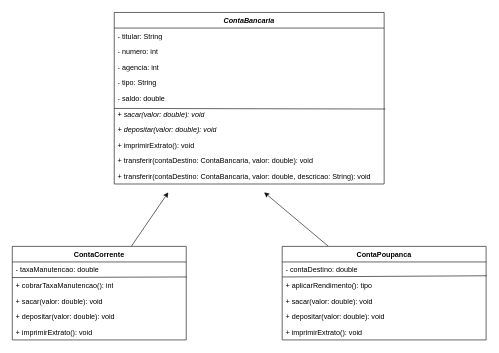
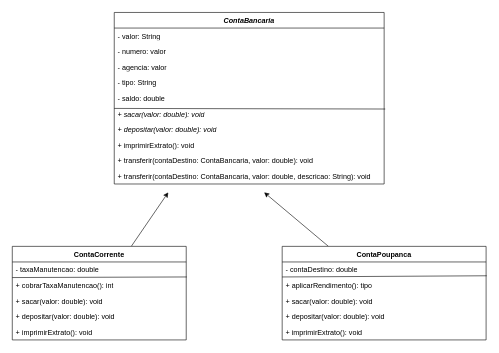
(147, 36) -> (143, 36)
(140, 52) -> (144, 52)
(141, 68) -> (145, 68)
